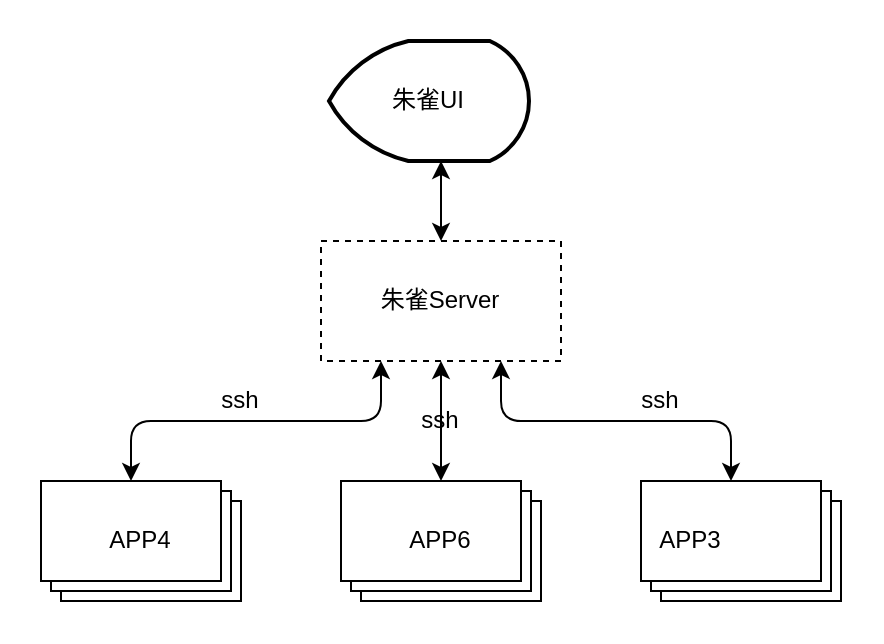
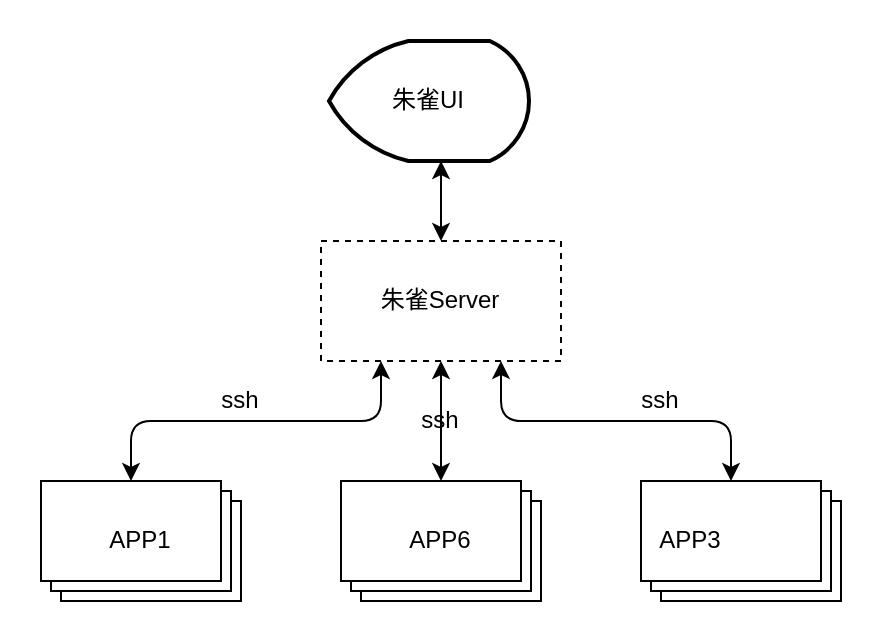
(141, 541) -> (141, 541)
